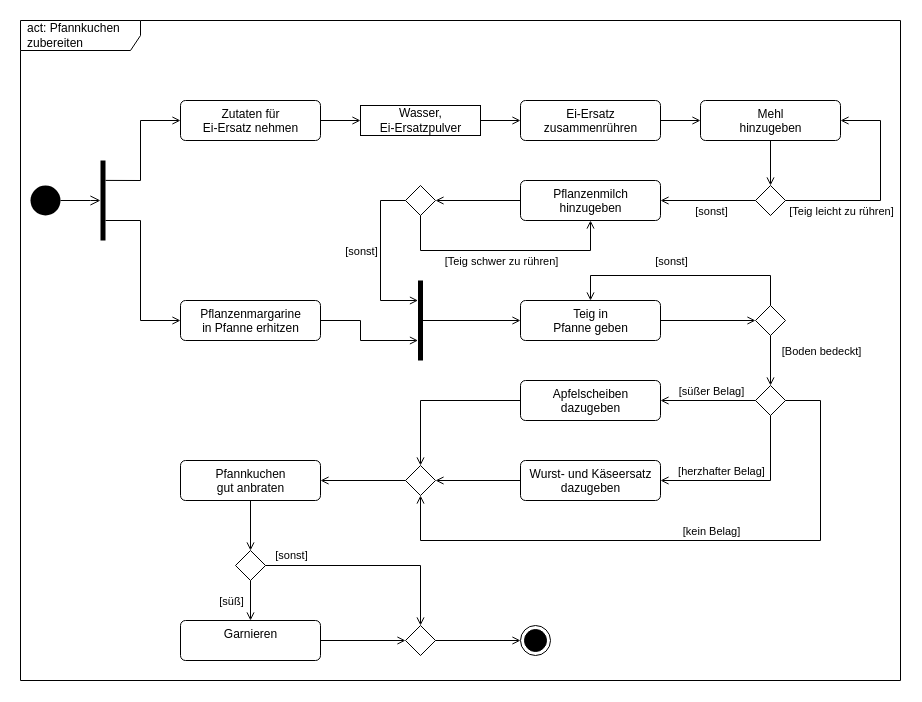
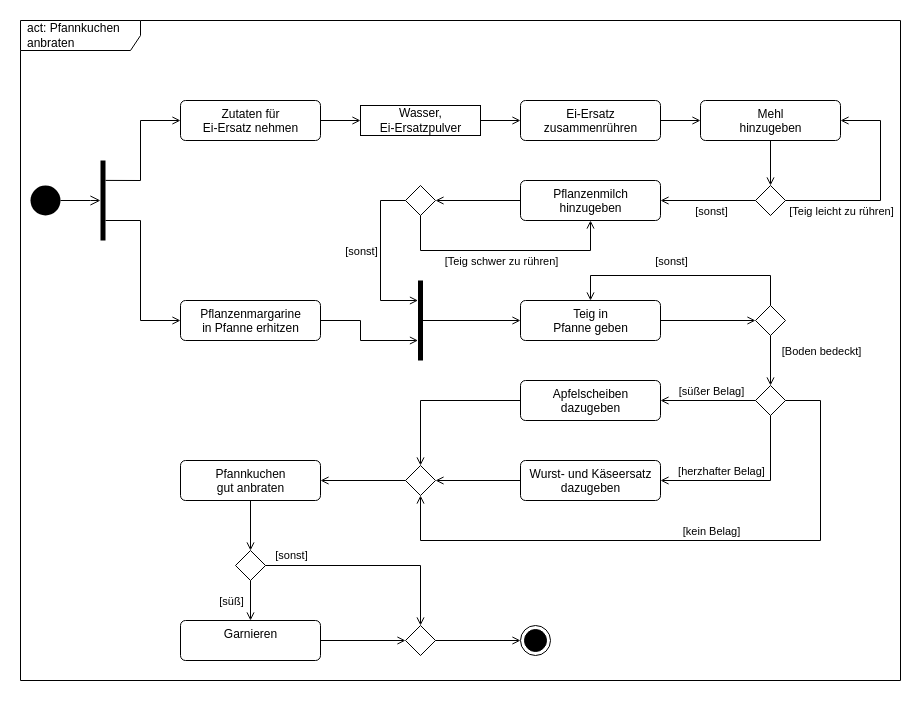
(84, 36) -> (84, 36)
